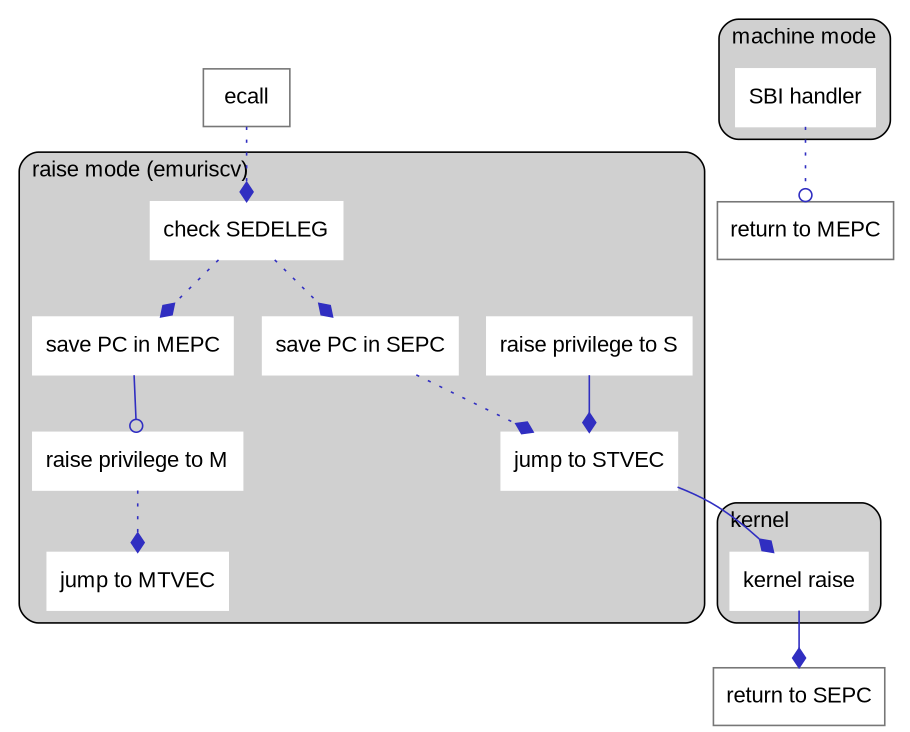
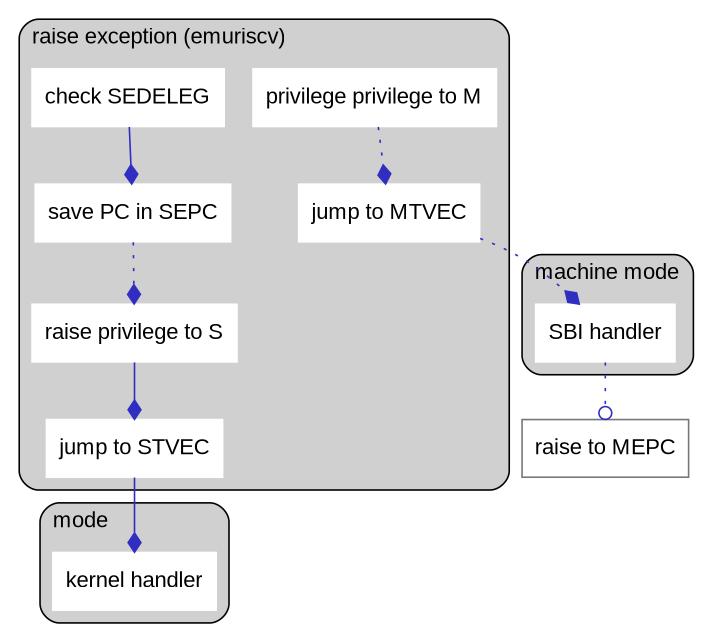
(247, 98) -> none
(141, 171) -> (159, 38)
(805, 231) -> (605, 448)
none -> (534, 266)
(297, 282) -> (130, 146)
(133, 346) -> none
(466, 399) -> (134, 263)
(138, 461) -> (375, 98)
(760, 521) -> (81, 521)
(799, 581) -> (135, 581)
(799, 697) -> none
